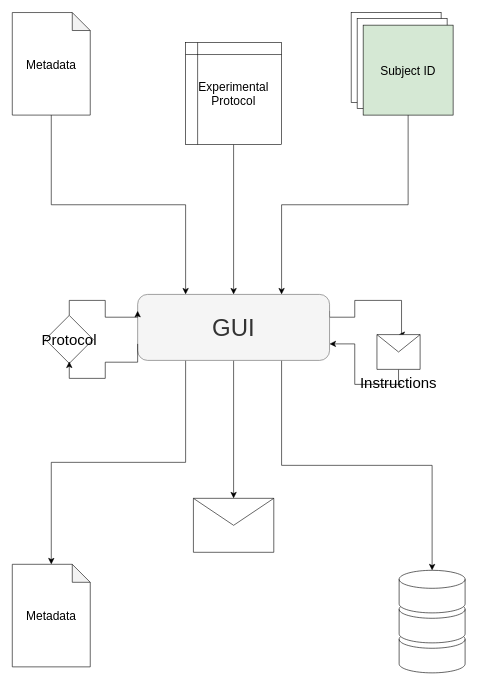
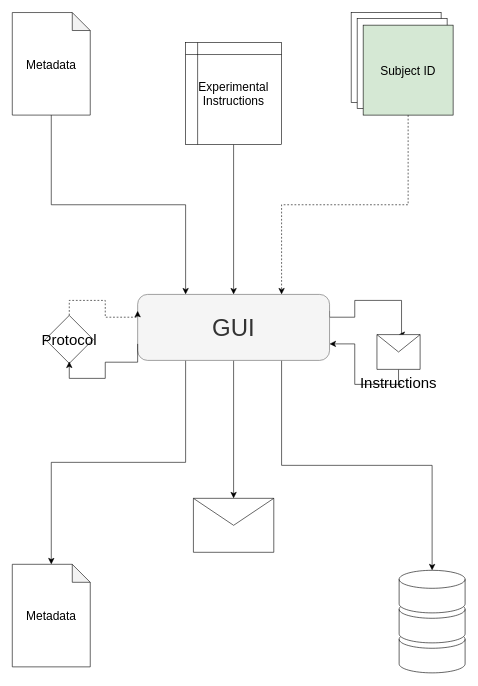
(234, 93) -> (234, 93)
(349, 205) -> (349, 205)
(102, 300) -> (102, 300)
